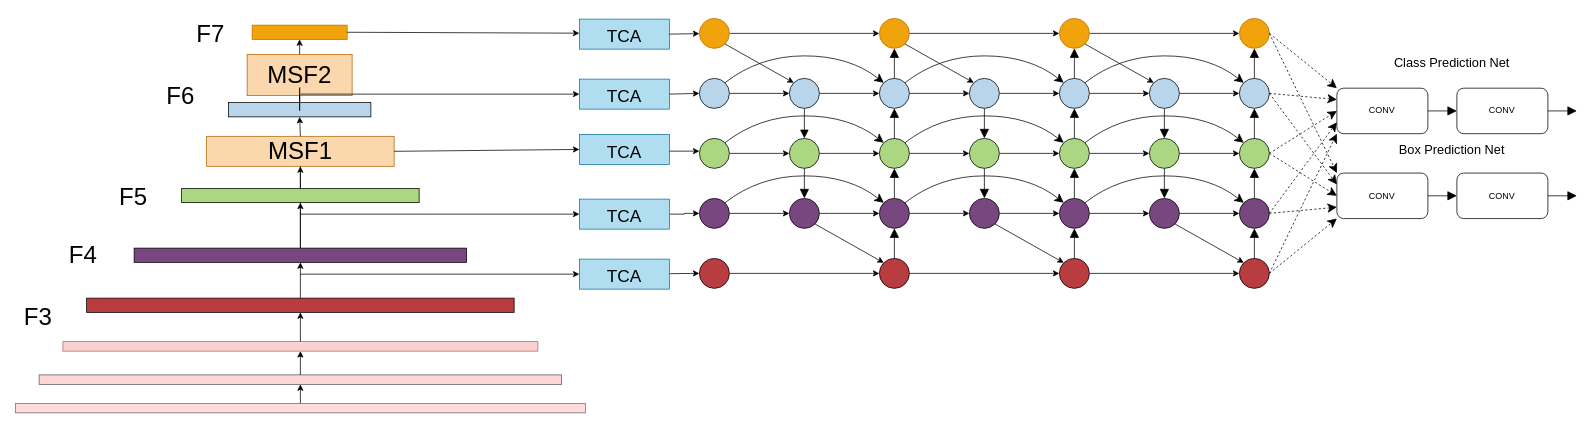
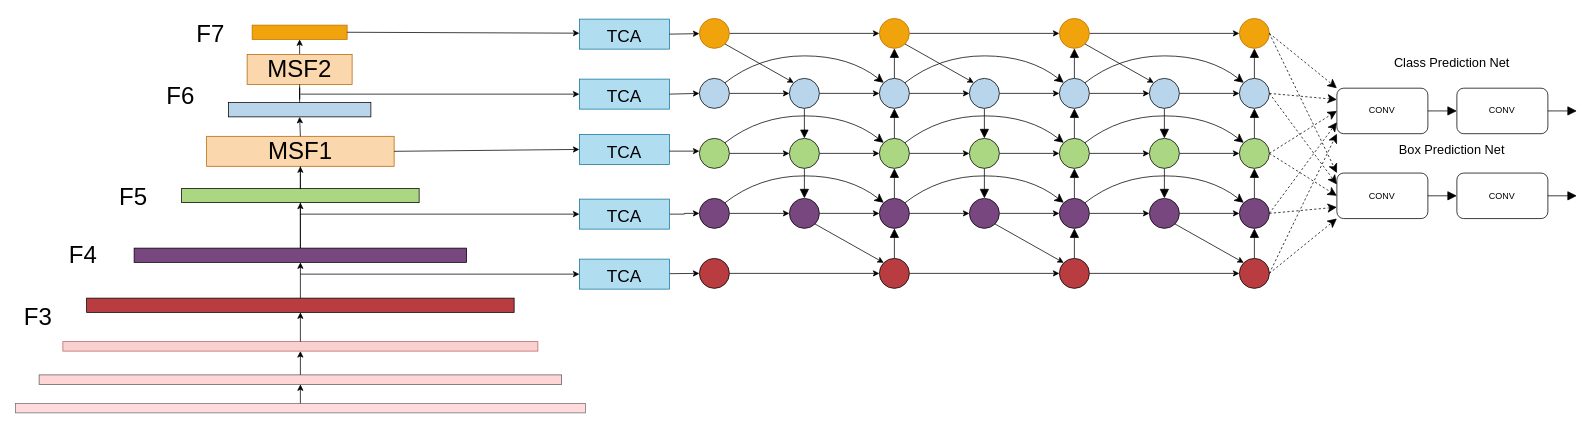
(300, 75) -> (300, 69)
